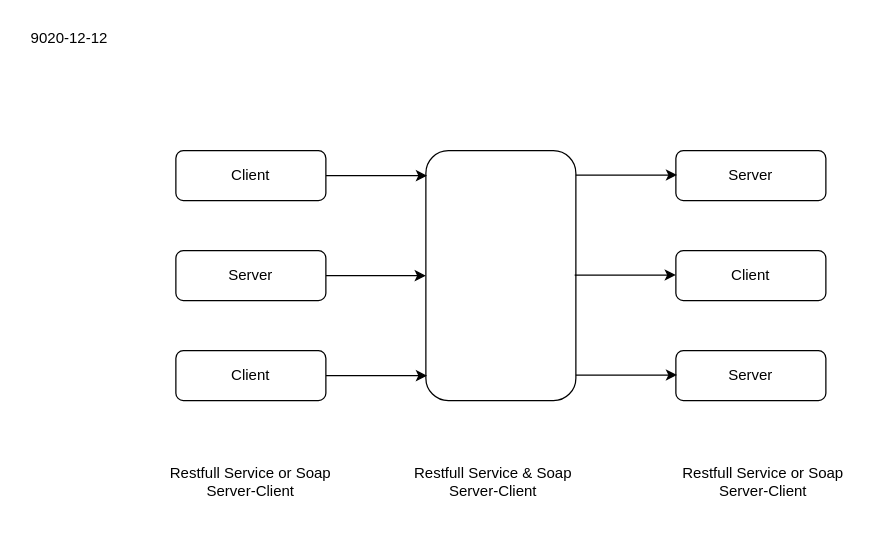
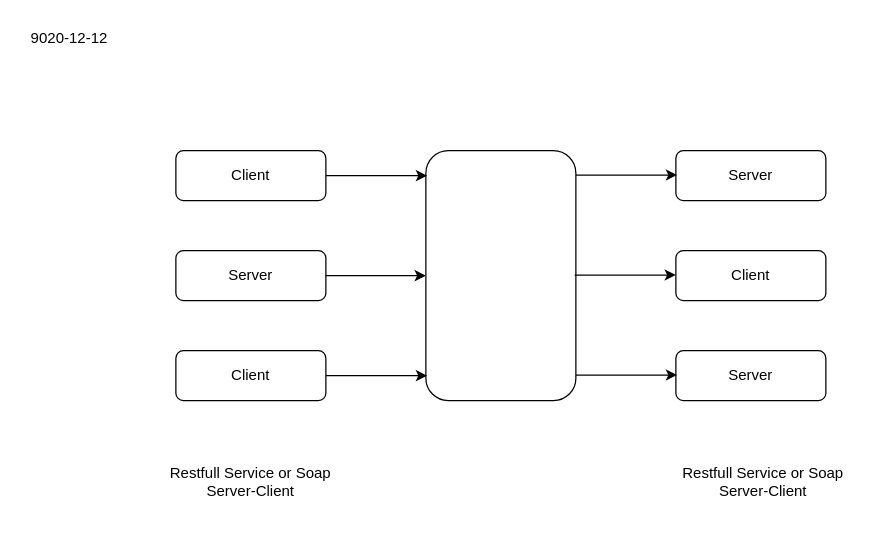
(493, 482) -> none
